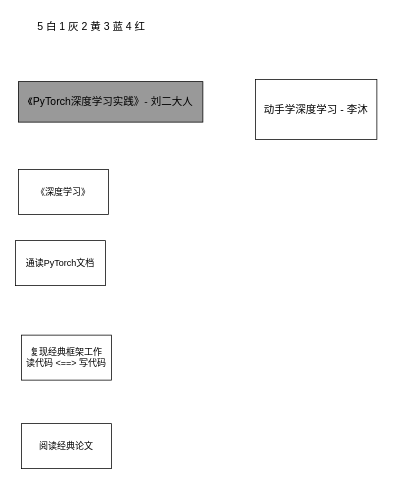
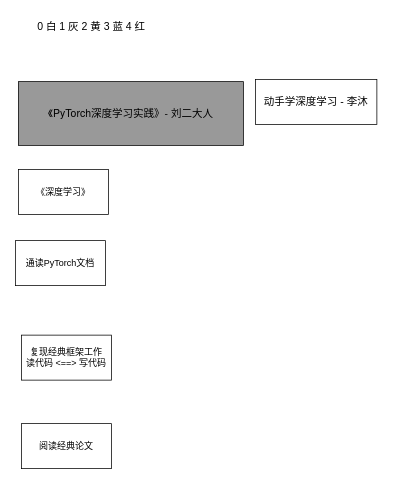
(92, 27) -> (92, 27)
(111, 102) -> (131, 113)
(316, 109) -> (316, 102)
